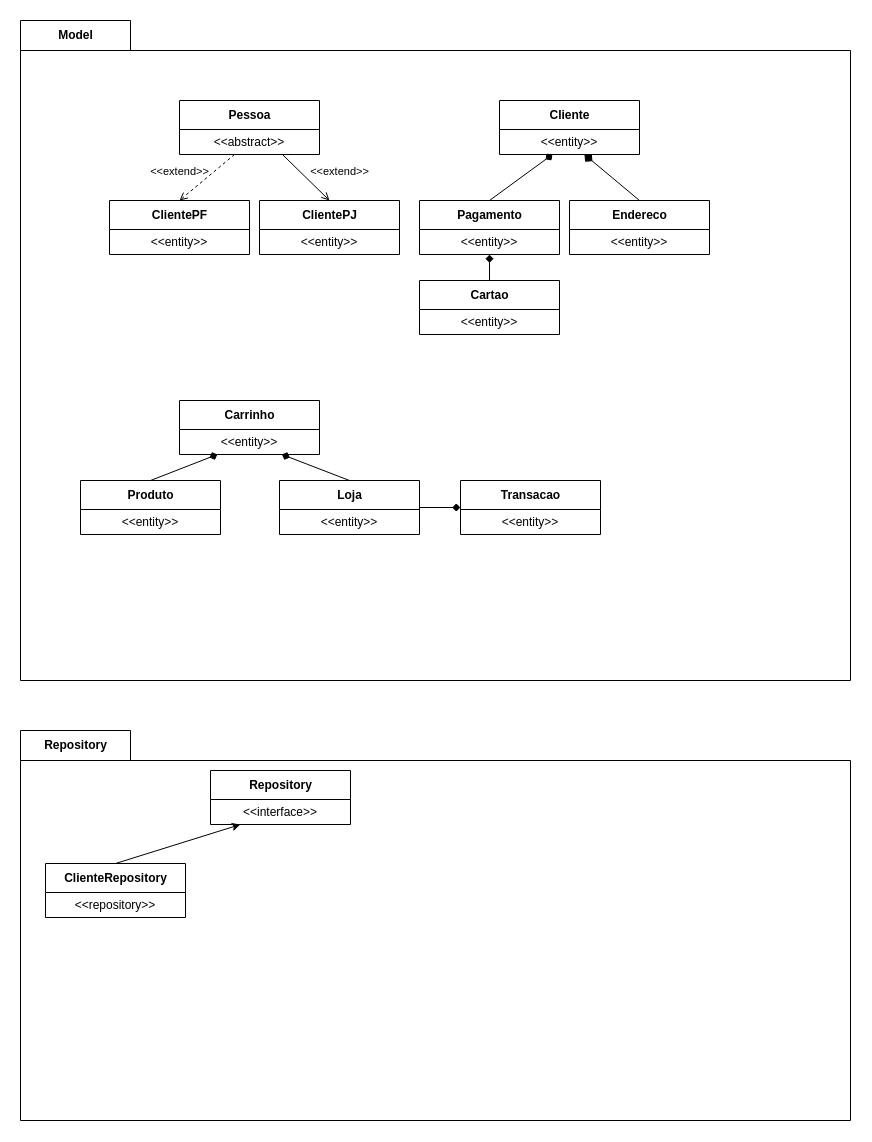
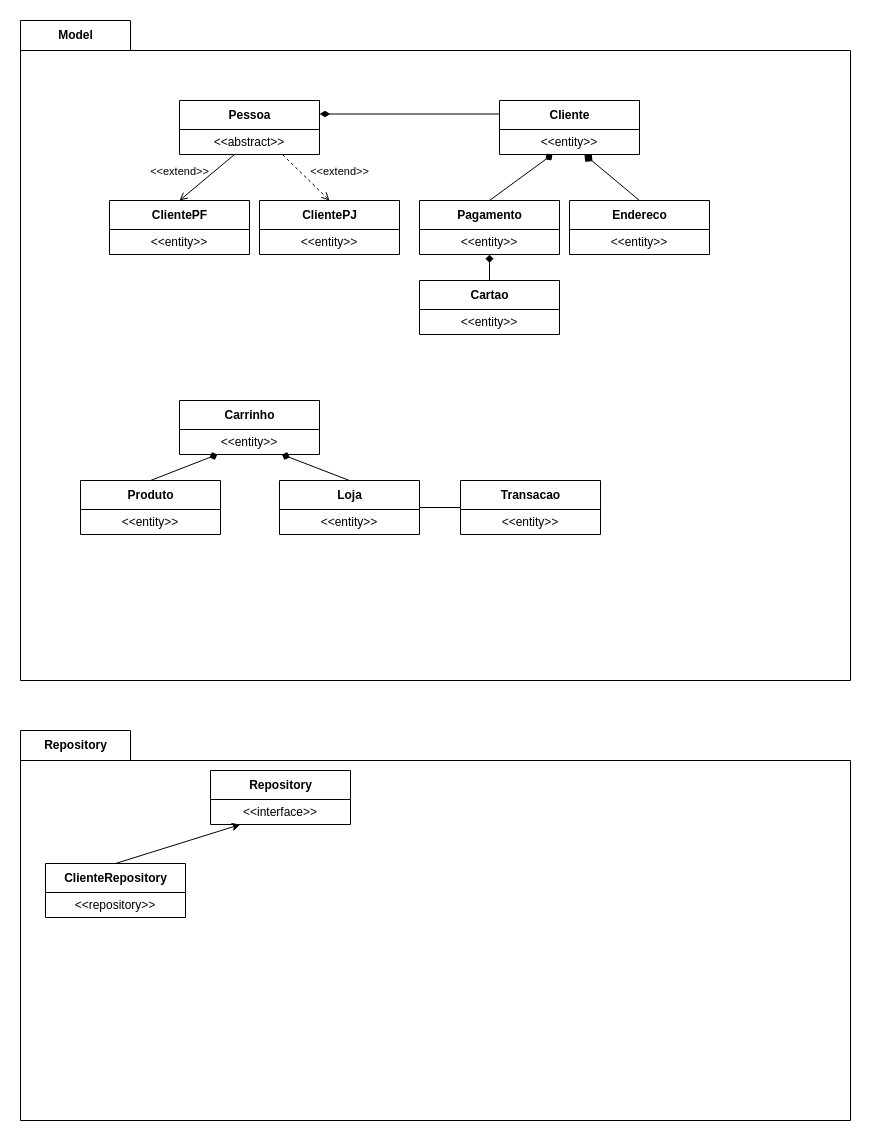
none -> (414, 114)
(305, 176) -> (305, 176)
(207, 177) -> (207, 177)
(452, 508) -> (456, 508)
